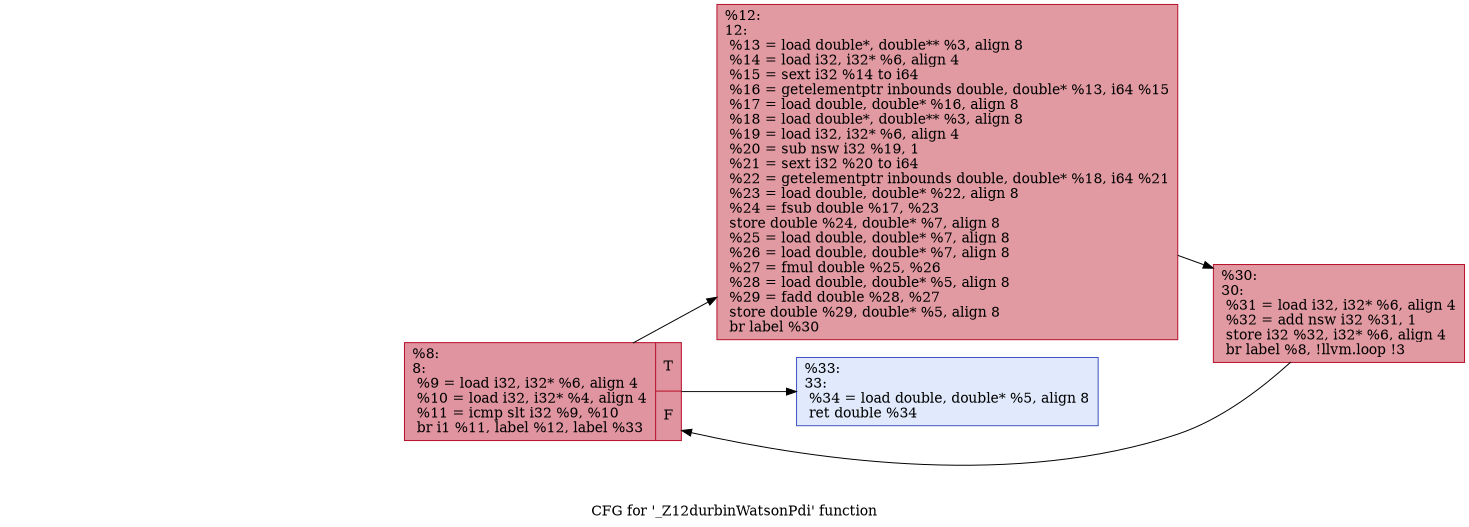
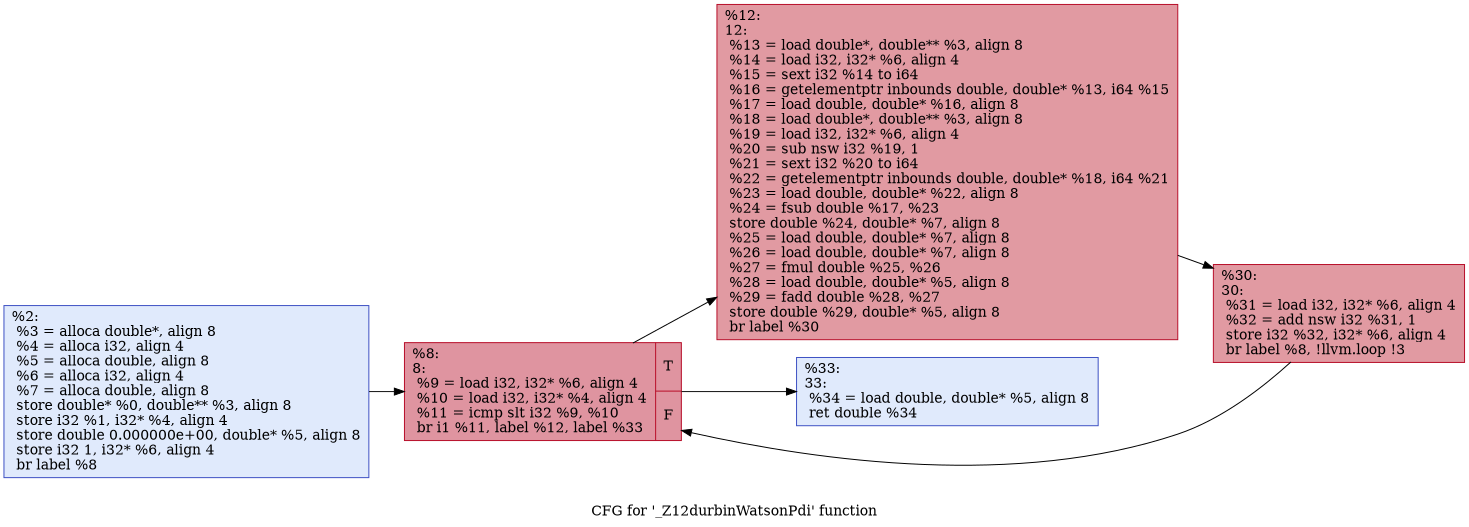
none -> (186, 392)
